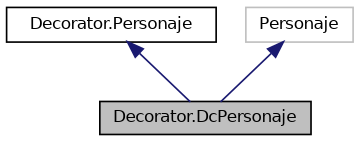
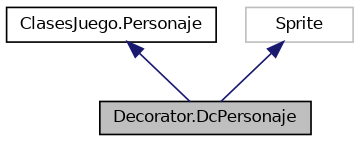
(111, 25) -> (111, 25)
(299, 25) -> (299, 25)
